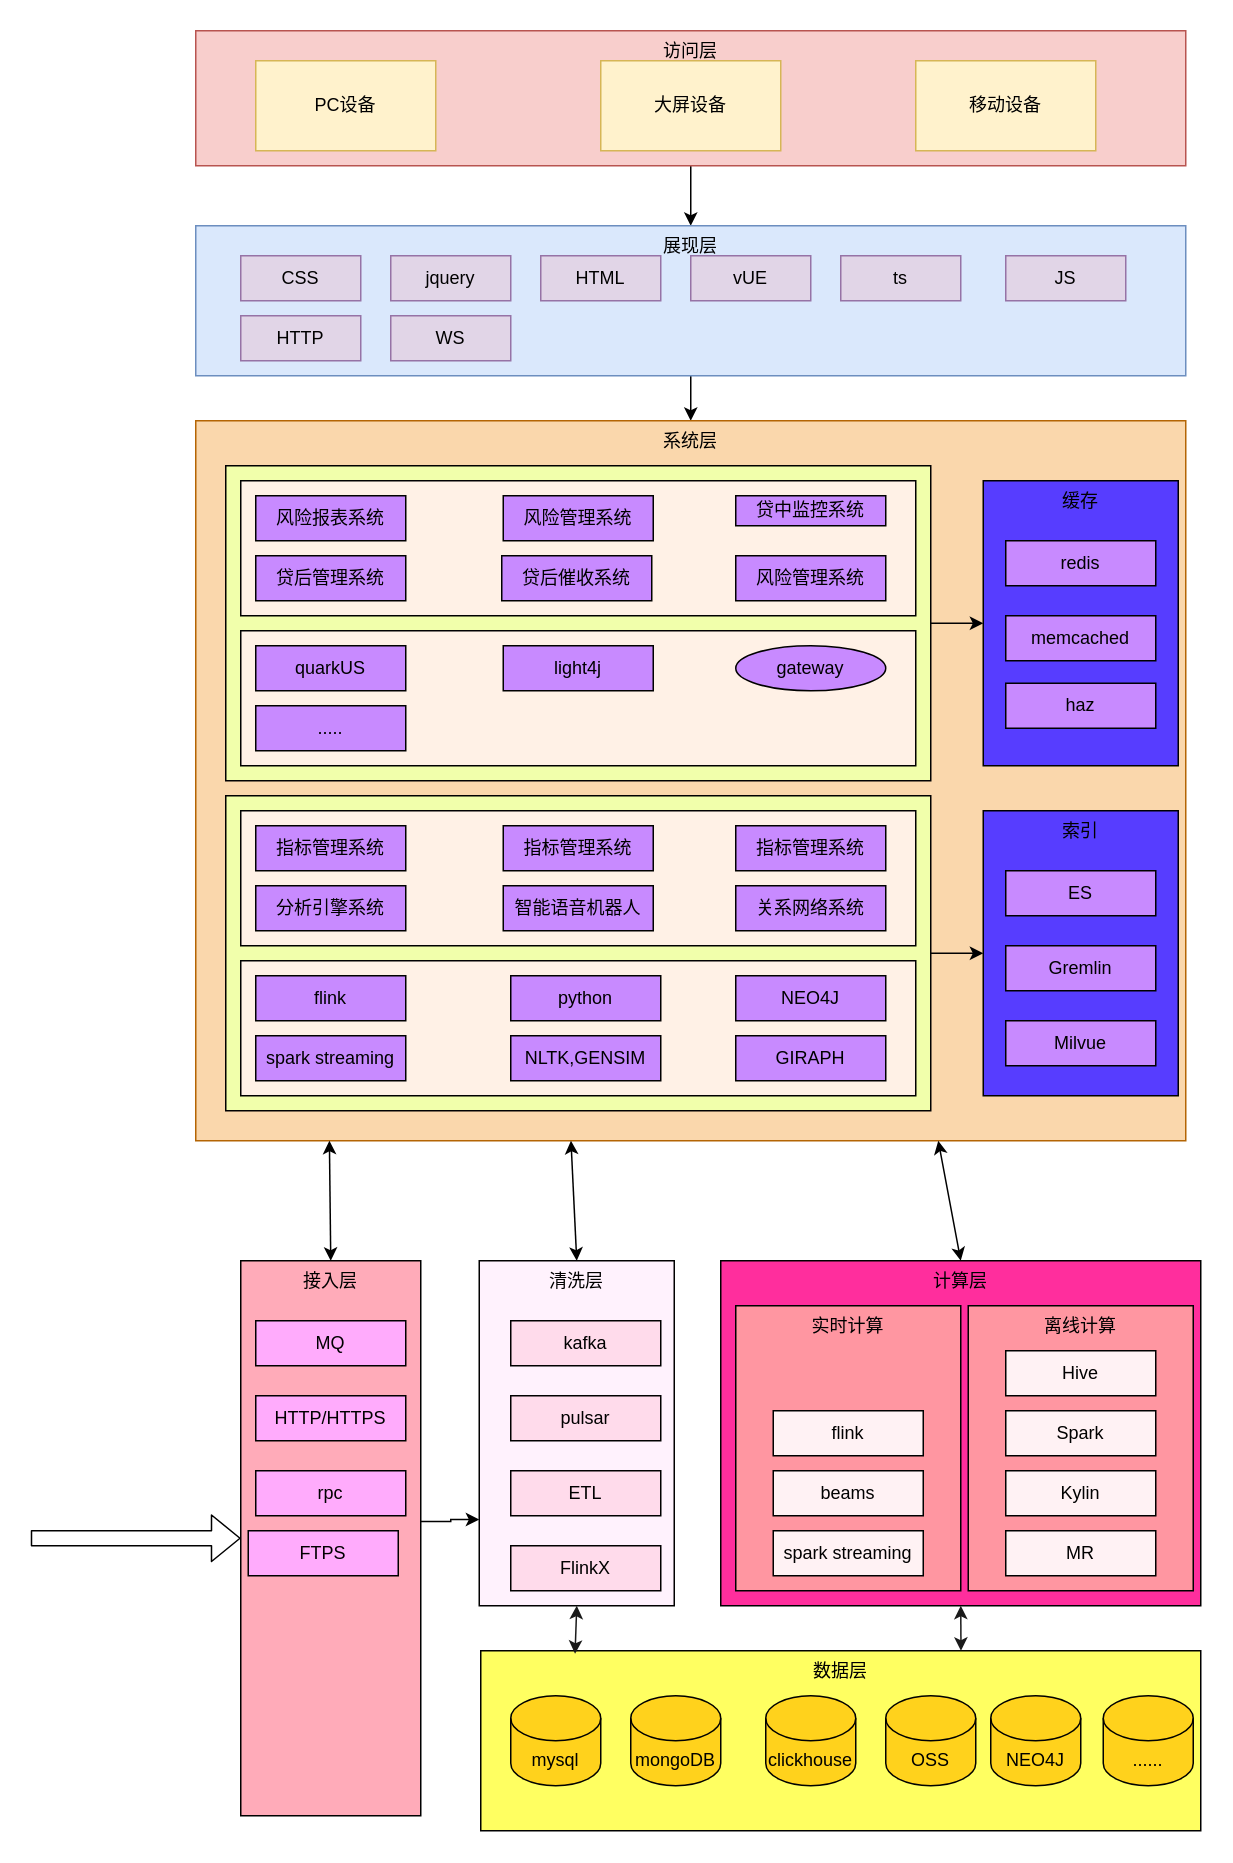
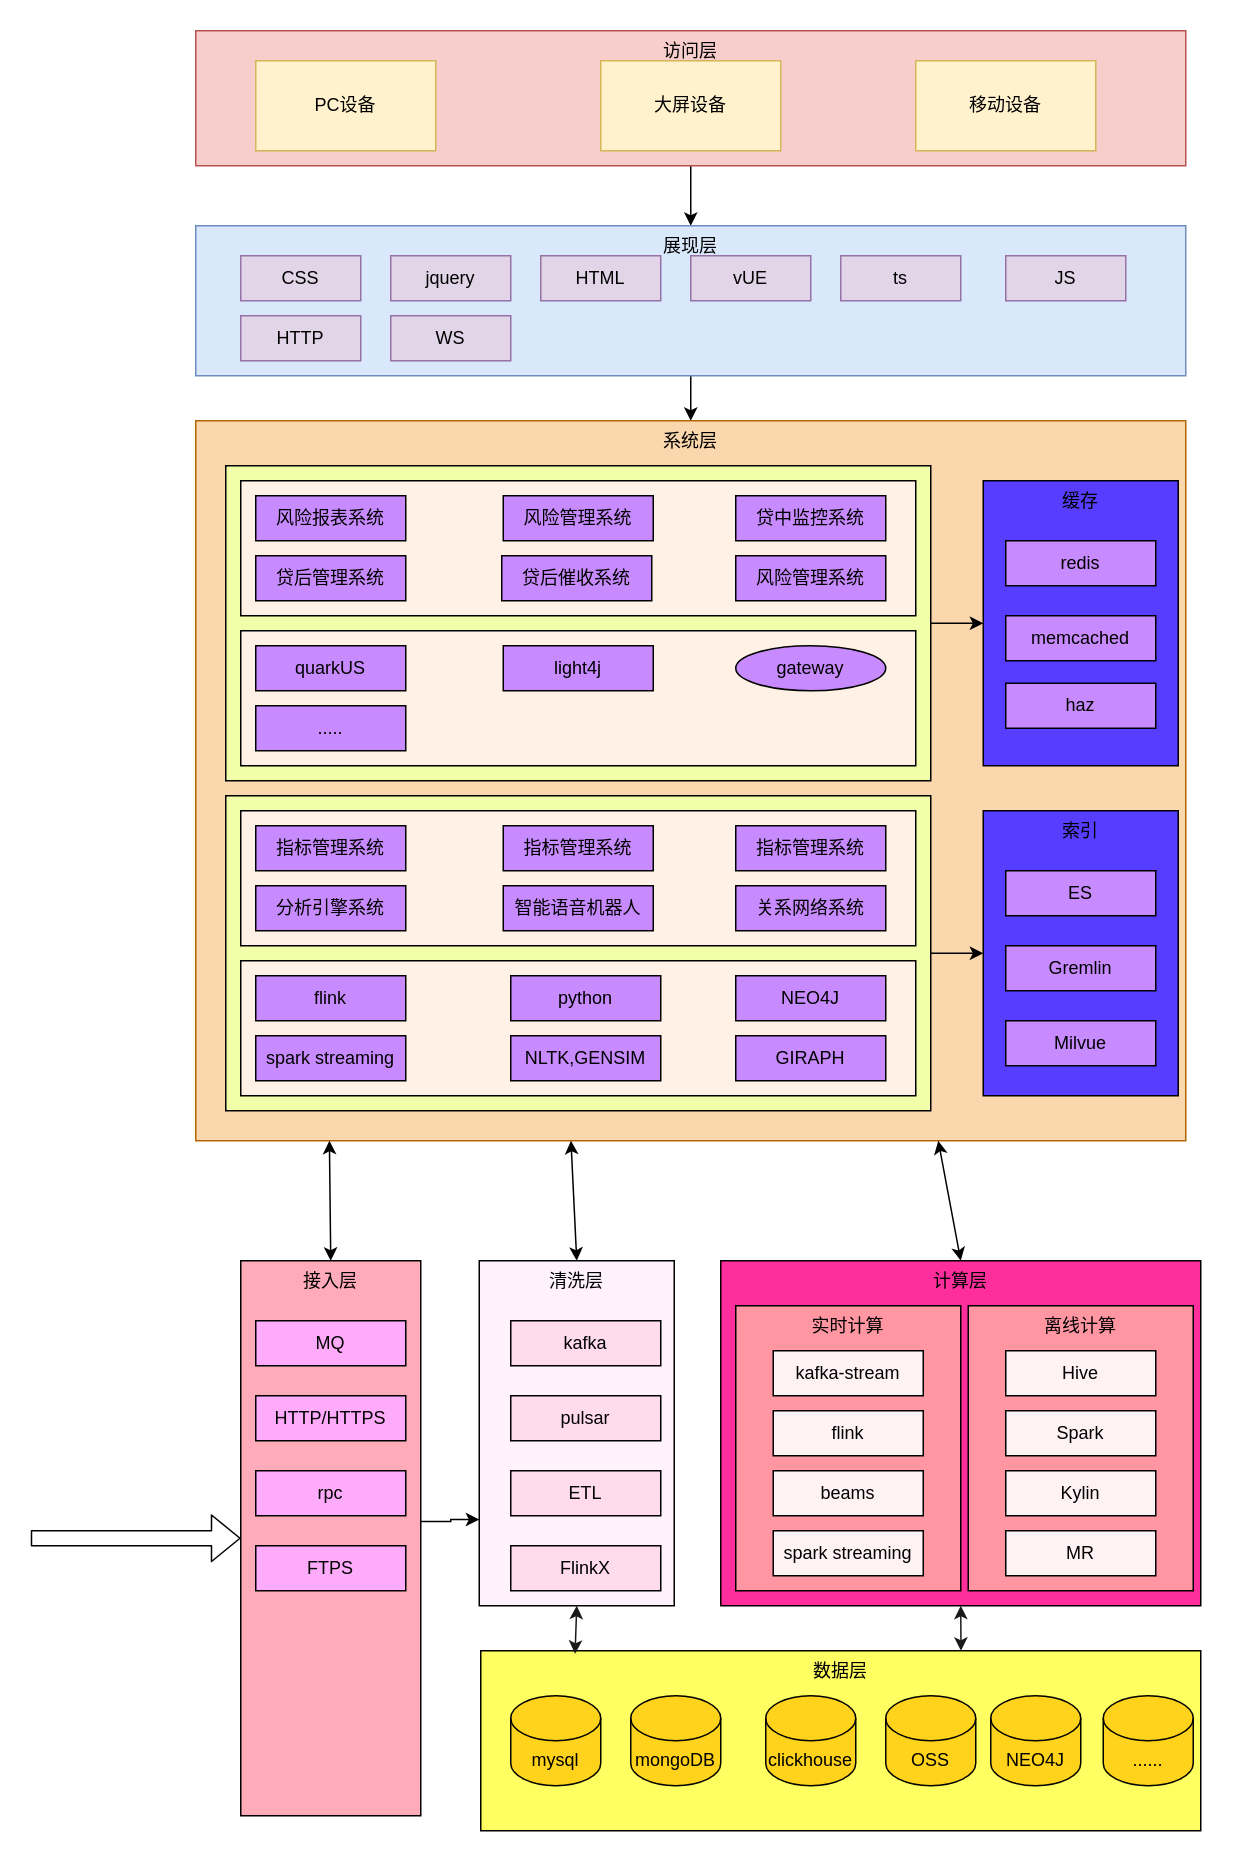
(811, 511) -> (811, 518)
none -> (848, 1373)
(323, 1553) -> (331, 1568)
